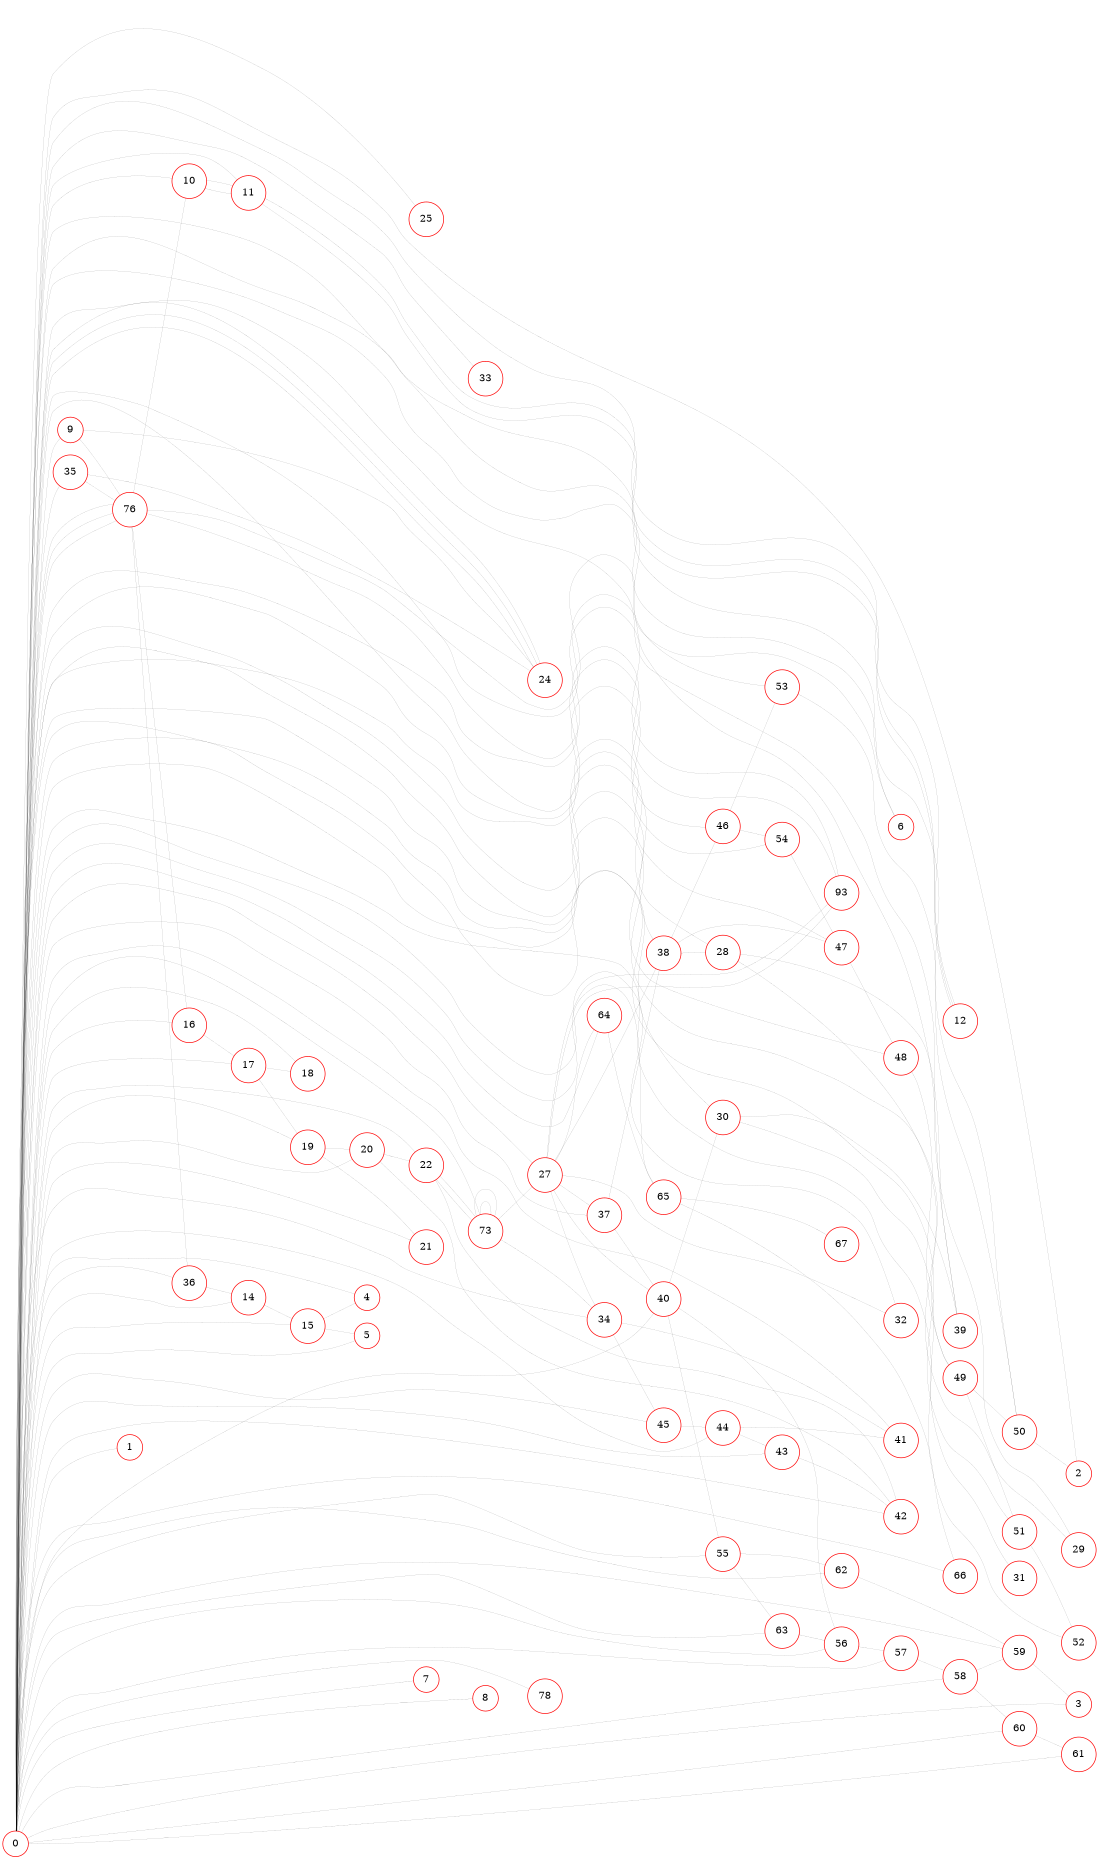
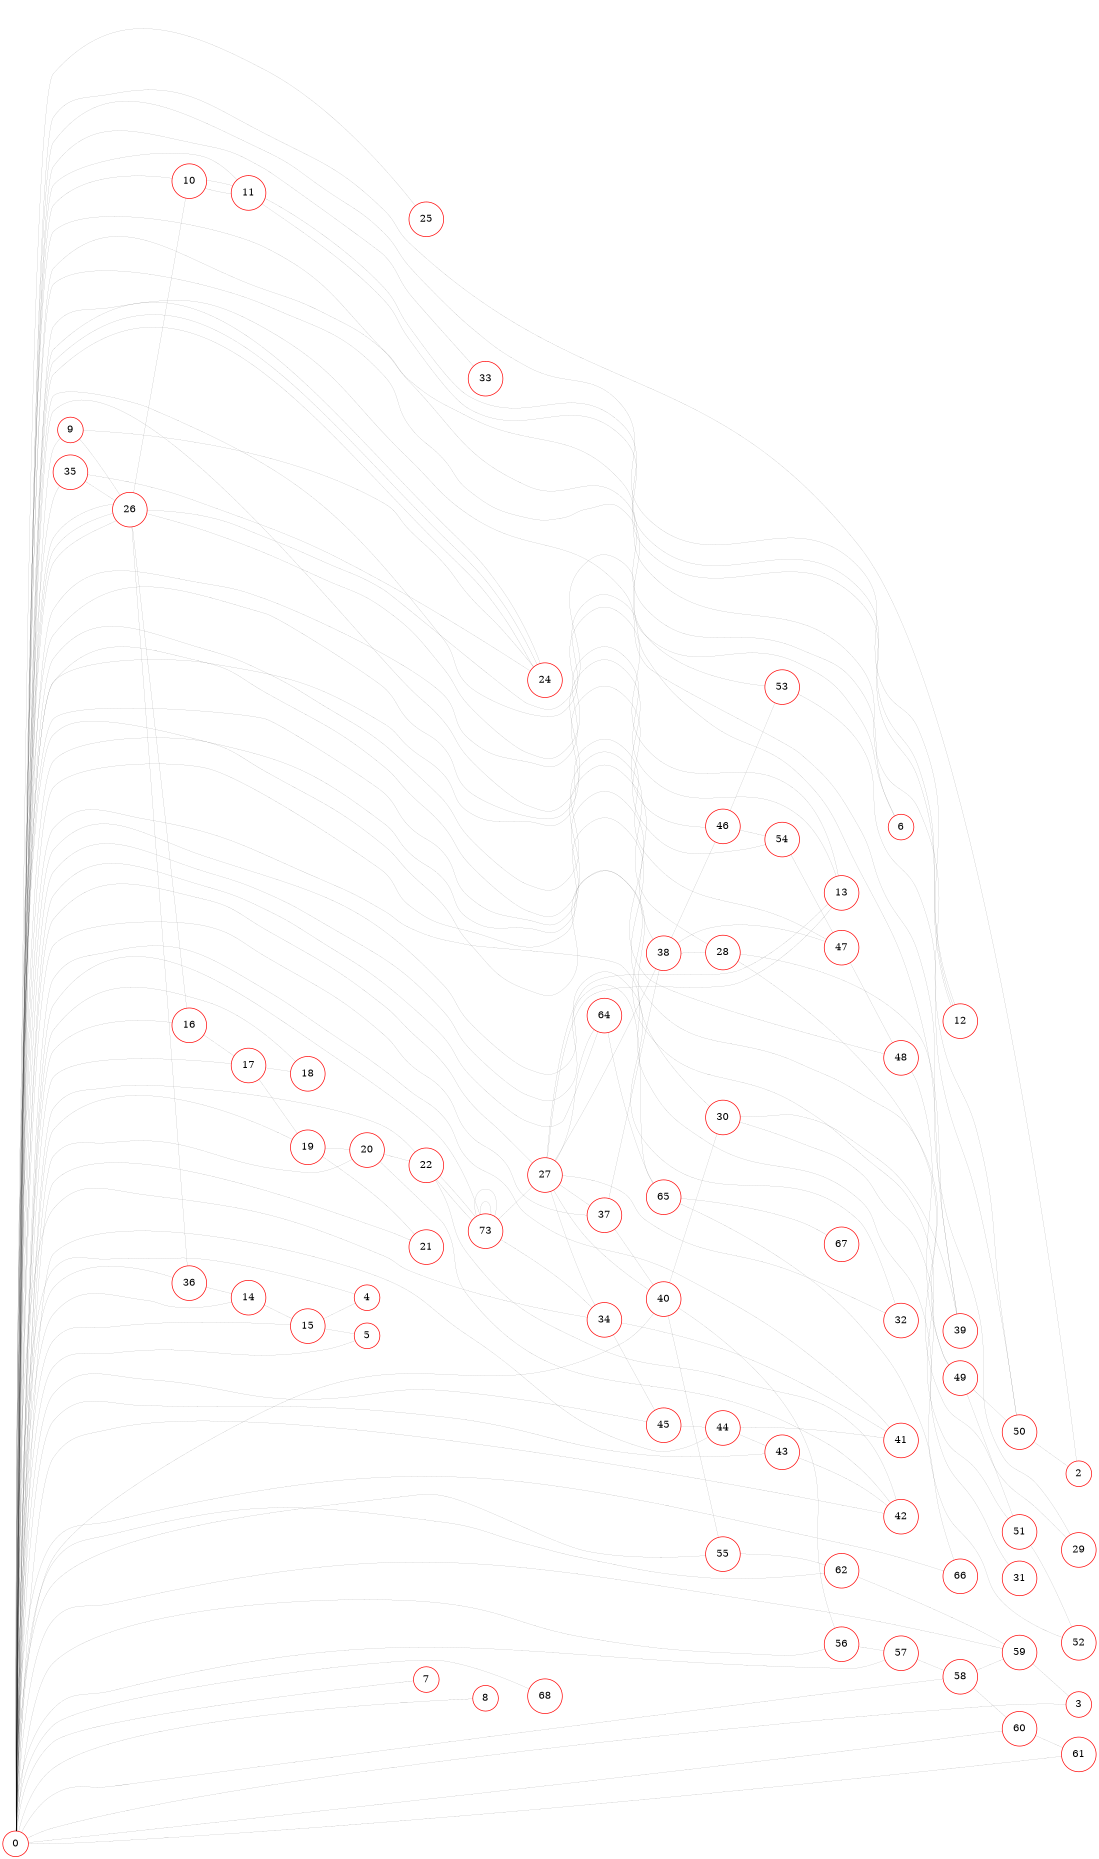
(130, 510) -> (130, 510)
(842, 893) -> (842, 893)
(130, 1447) -> none
(782, 1631) -> none
(545, 1696) -> (545, 1696)
